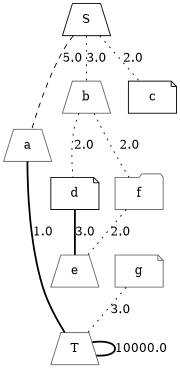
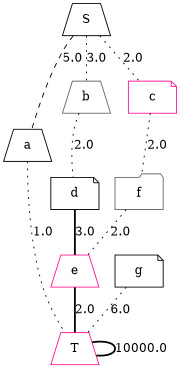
(152, 97) -> (152, 97)
(28, 145) -> (28, 145)
(111, 146) -> (146, 145)
(34, 250) -> (34, 250)
(75, 271) -> (75, 271)
(139, 271) -> (139, 271)
none -> (75, 310)
(121, 310) -> (121, 310)
(75, 349) -> (75, 349)
